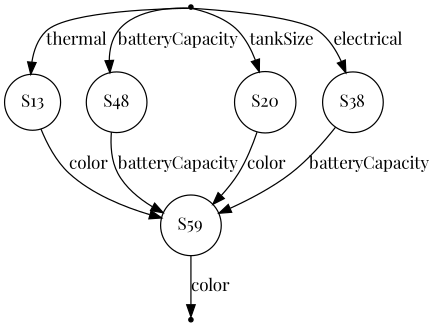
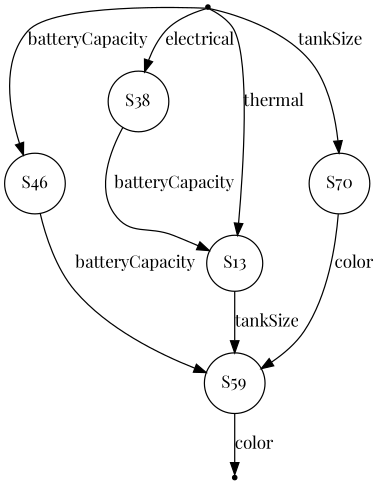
(117, 102) -> (35, 184)
(265, 102) -> (339, 184)
(89, 164) -> (267, 322)
(289, 175) -> (114, 214)
